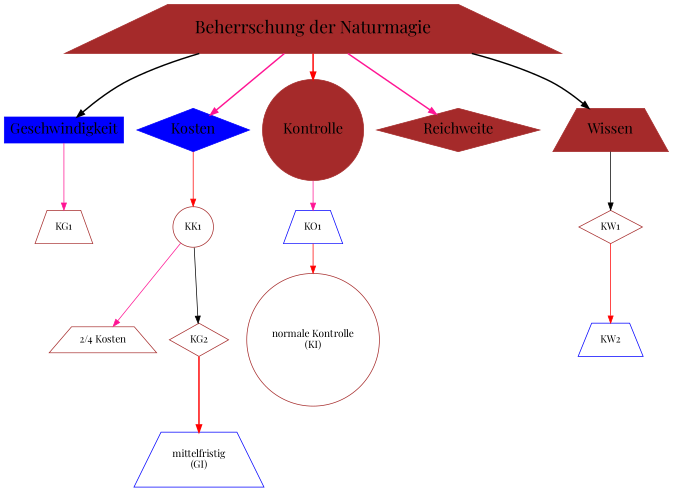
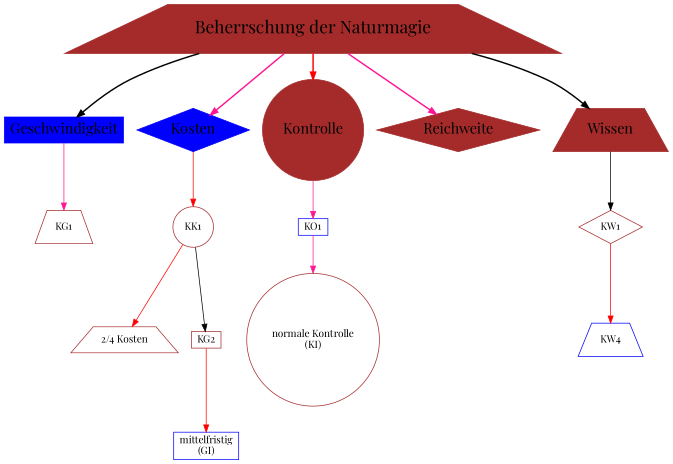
(313, 227) -> (313, 227)
(313, 255) -> (313, 251)
(149, 282) -> (160, 282)
(199, 340) -> (206, 340)
(611, 340) -> (611, 340)
(199, 391) -> (206, 387)
(199, 460) -> (206, 446)
